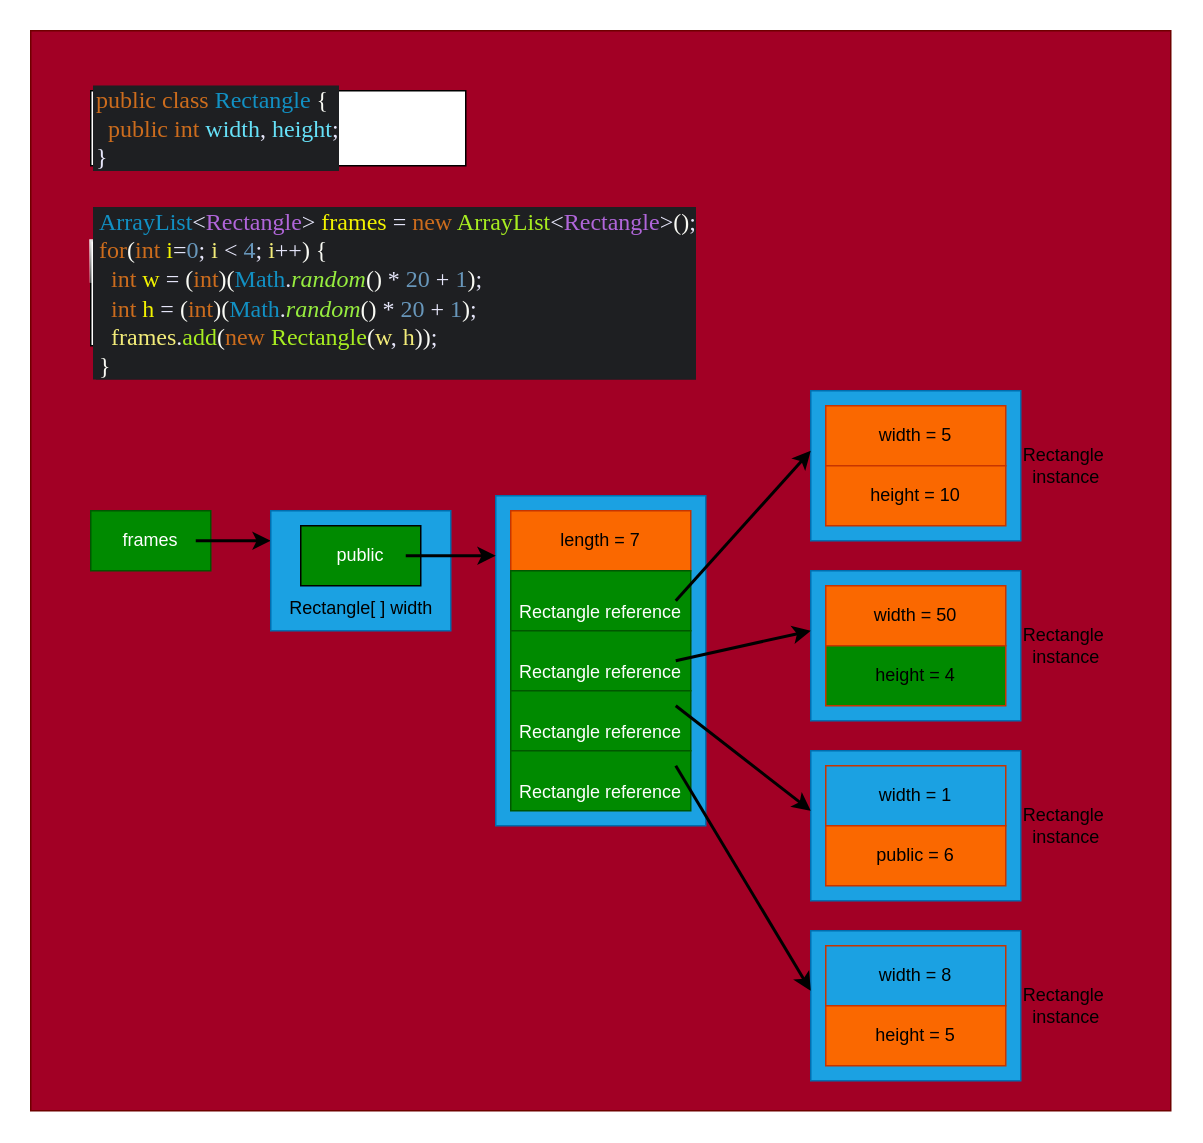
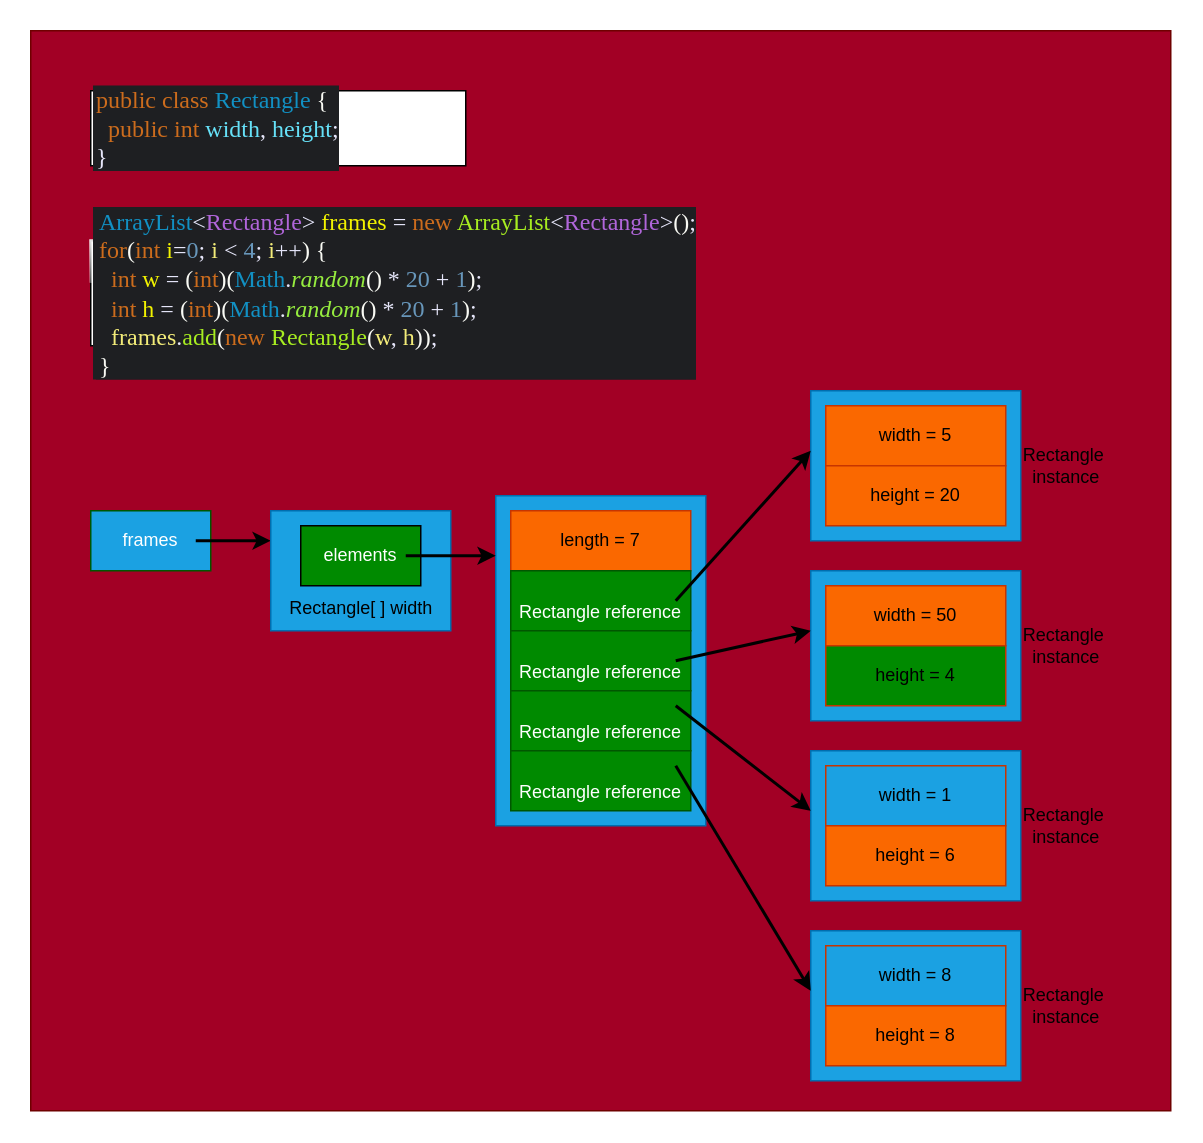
(916, 496) -> (916, 496)
(151, 541) -> (151, 541)
(361, 556) -> (361, 556)
(916, 856) -> (916, 856)
(916, 1036) -> (916, 1036)
